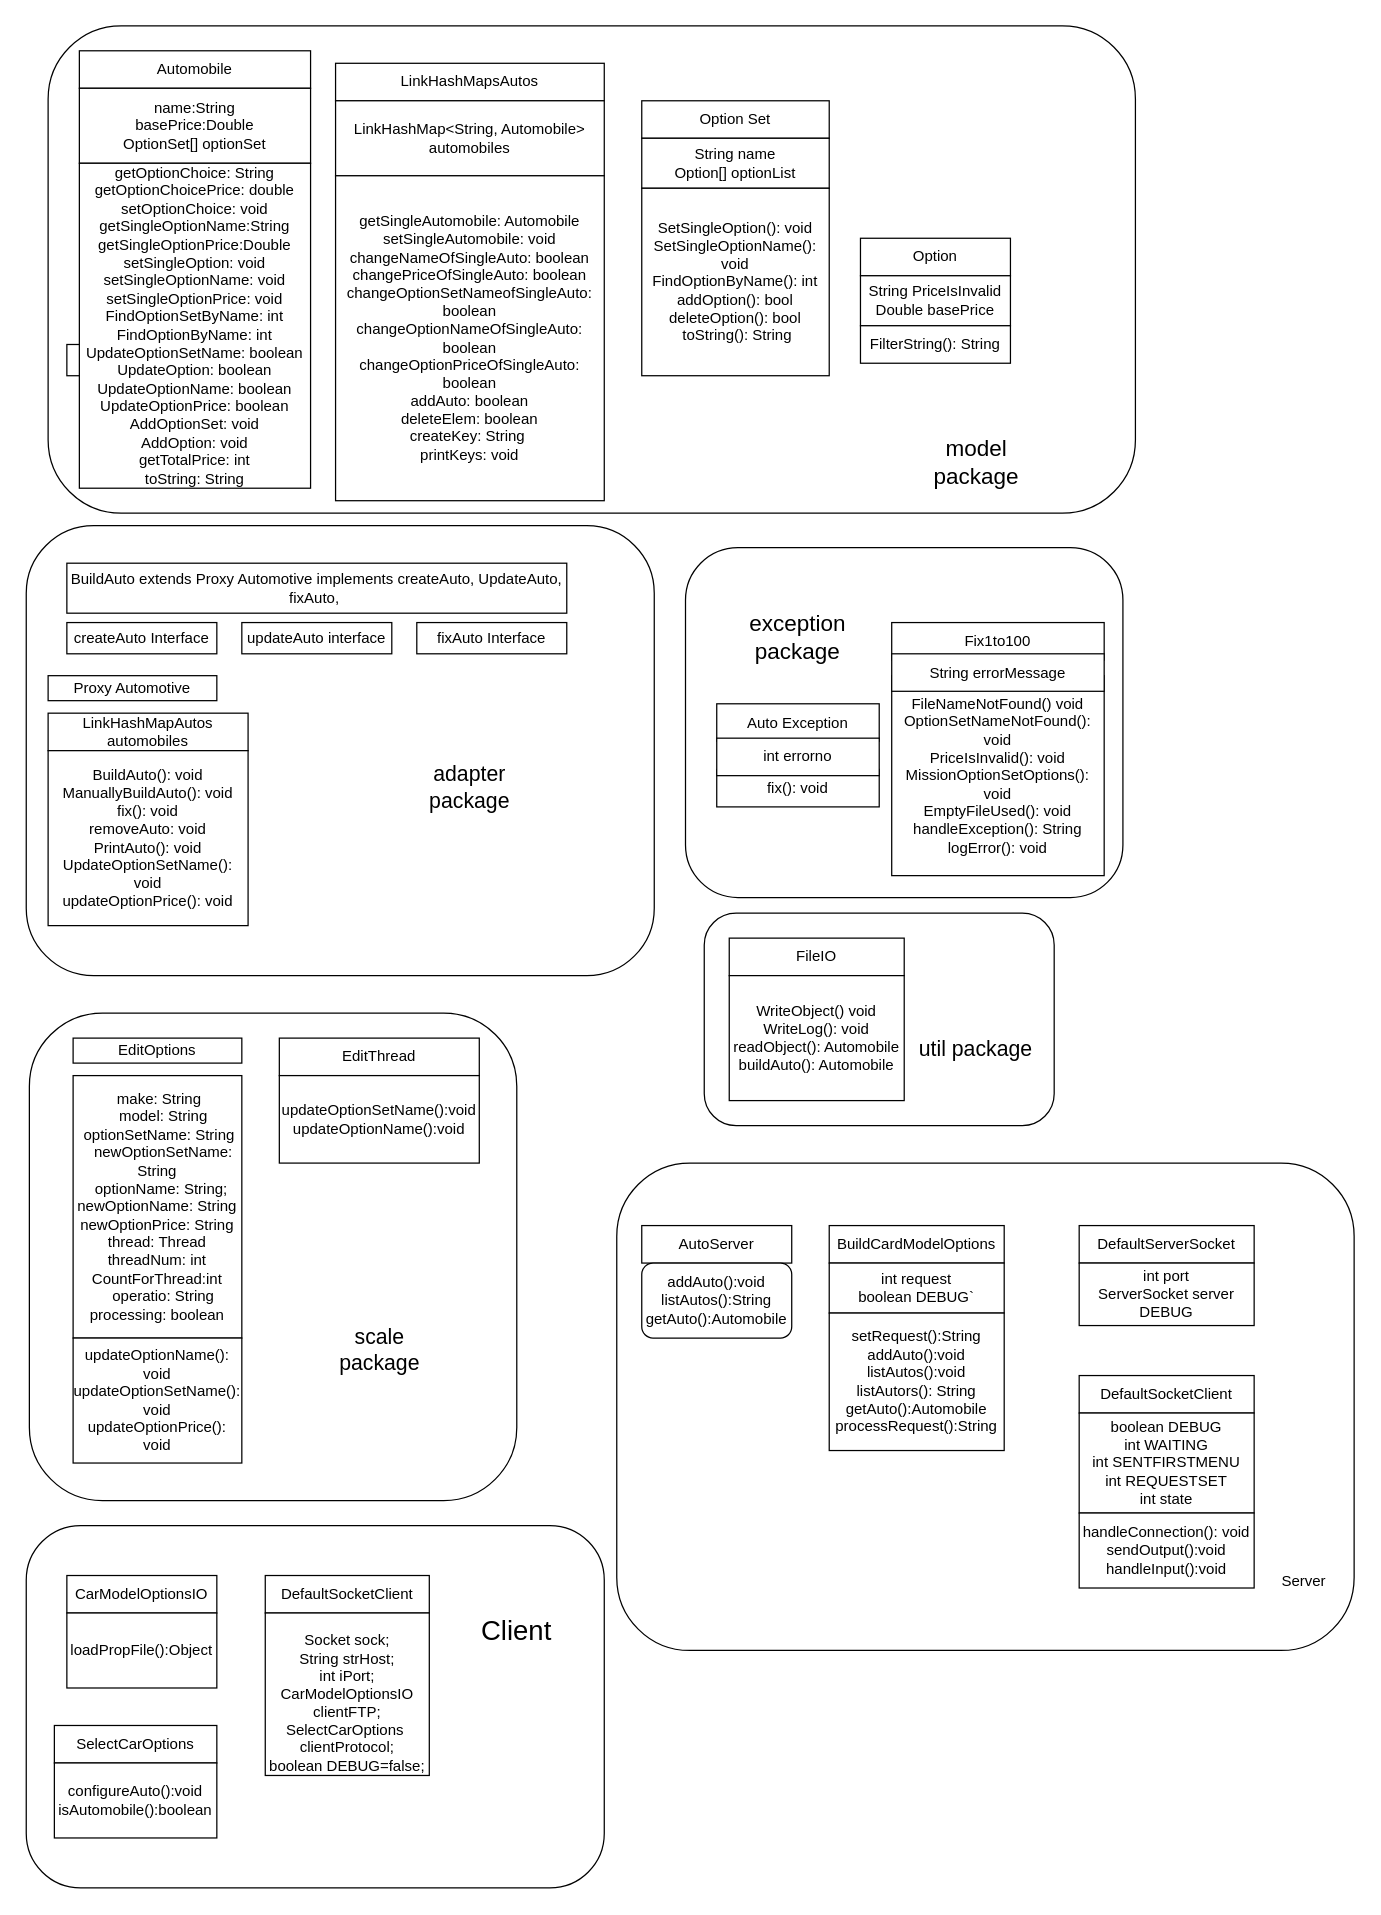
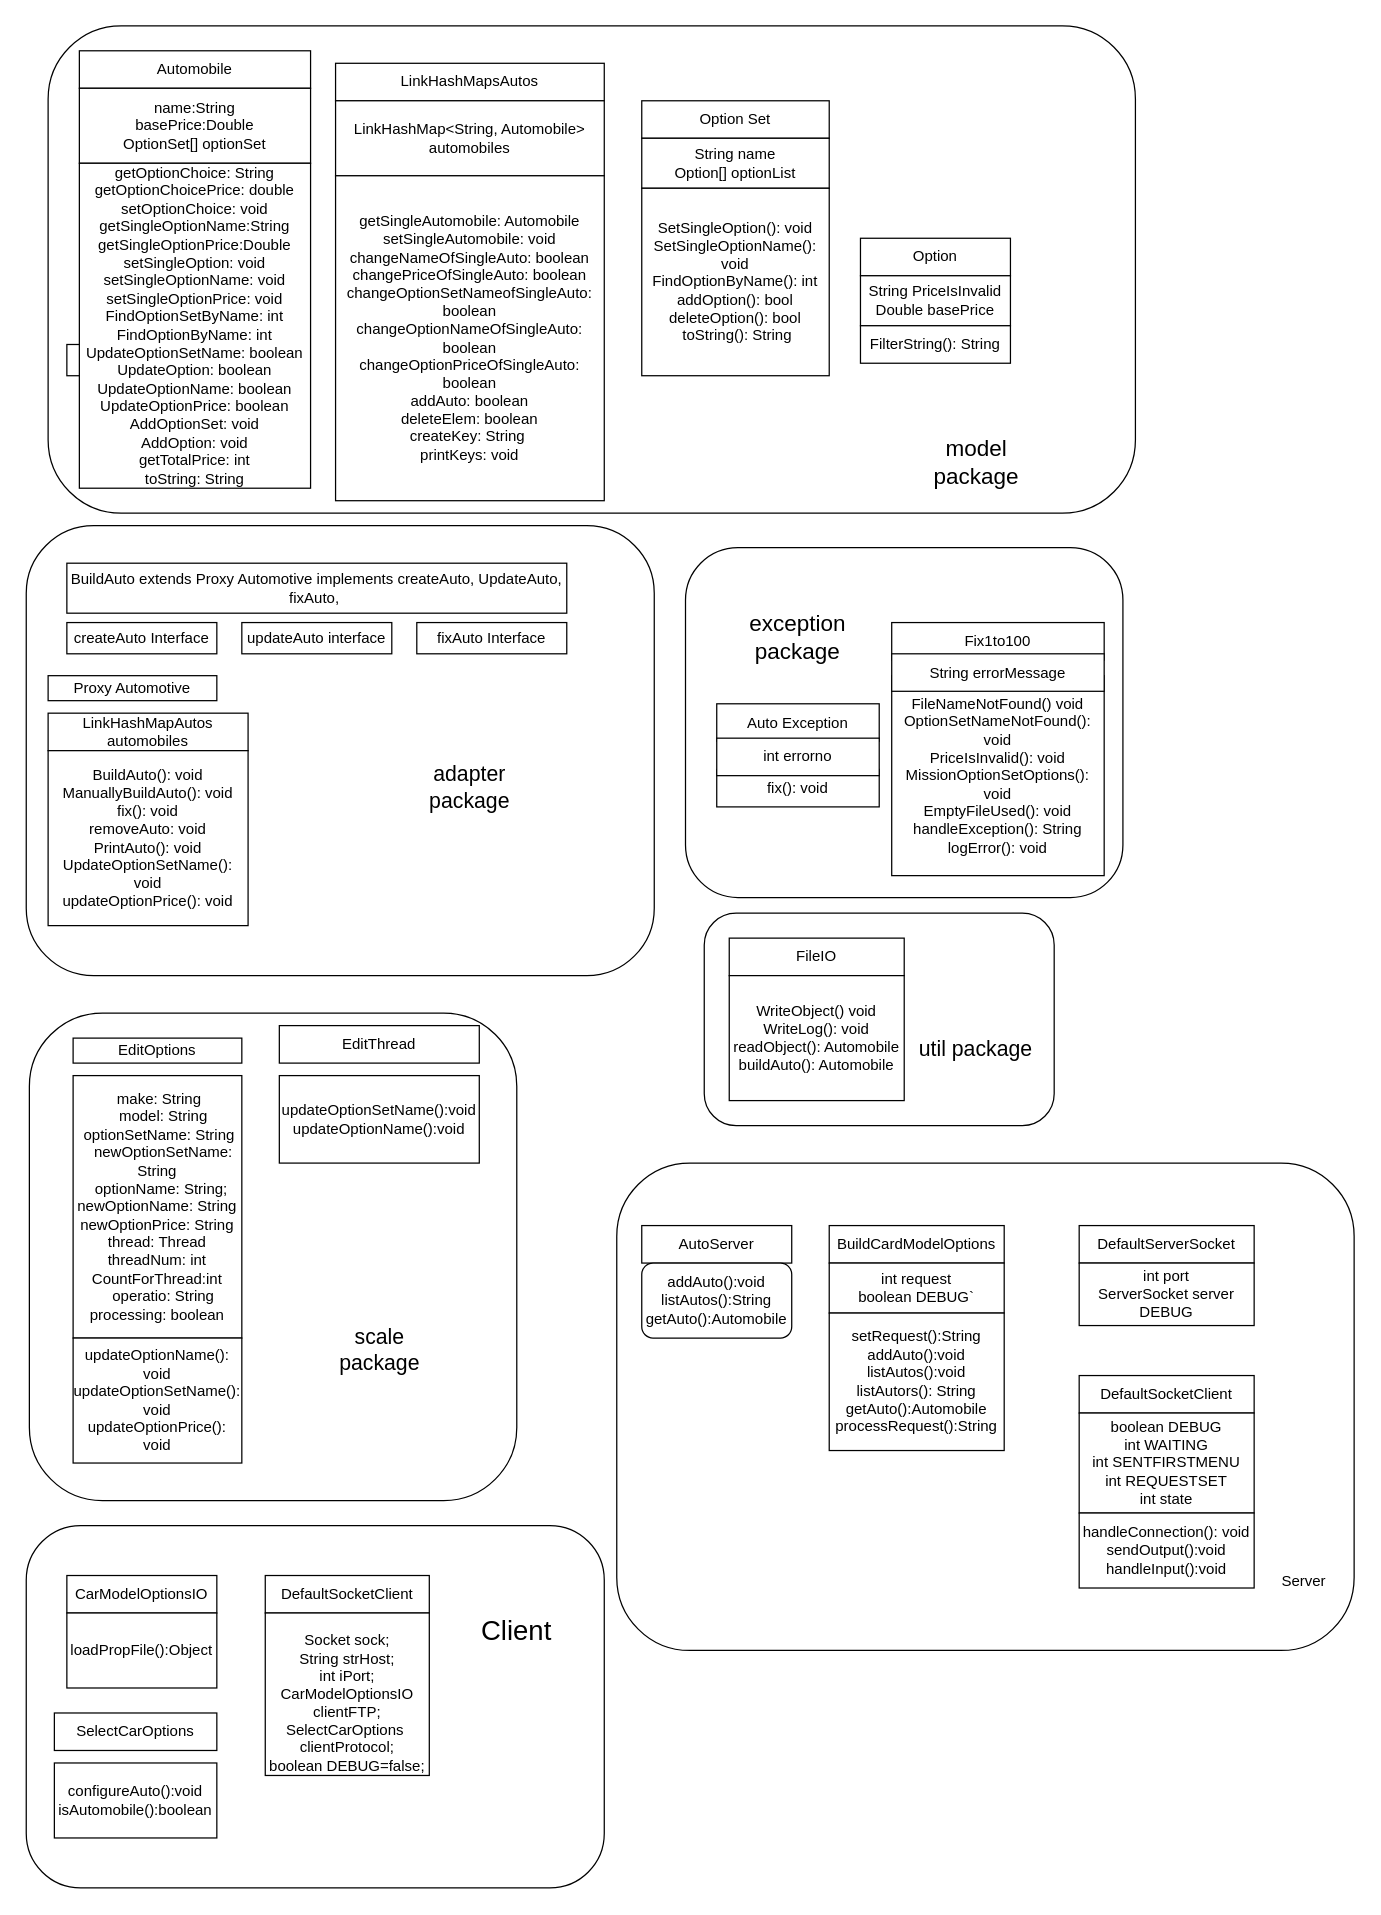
(379, 1057) -> (379, 1044)
(136, 1744) -> (136, 1732)
